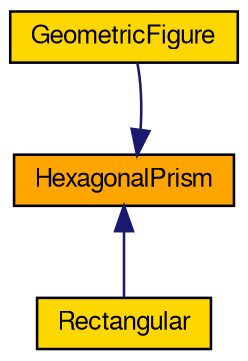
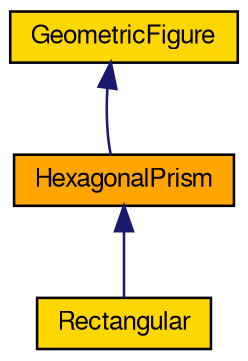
(141, 96) -> (107, 122)
